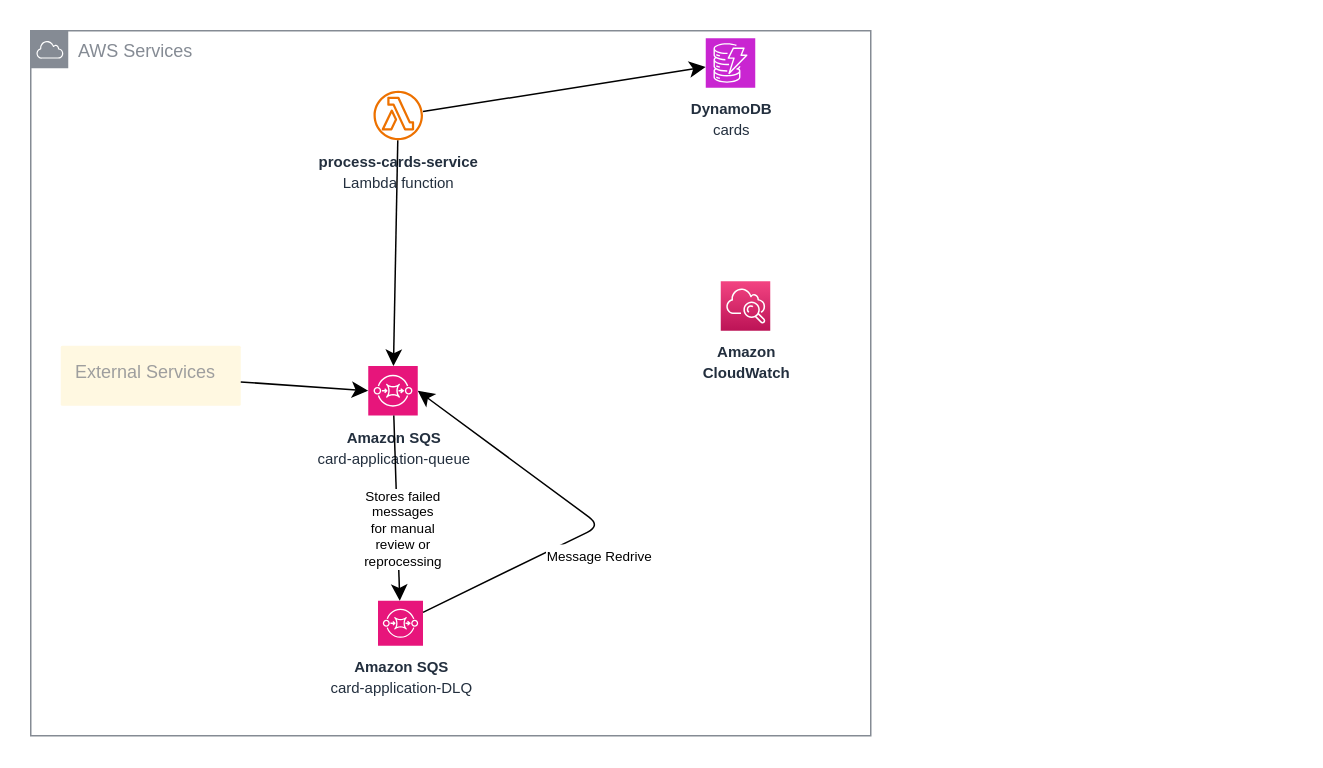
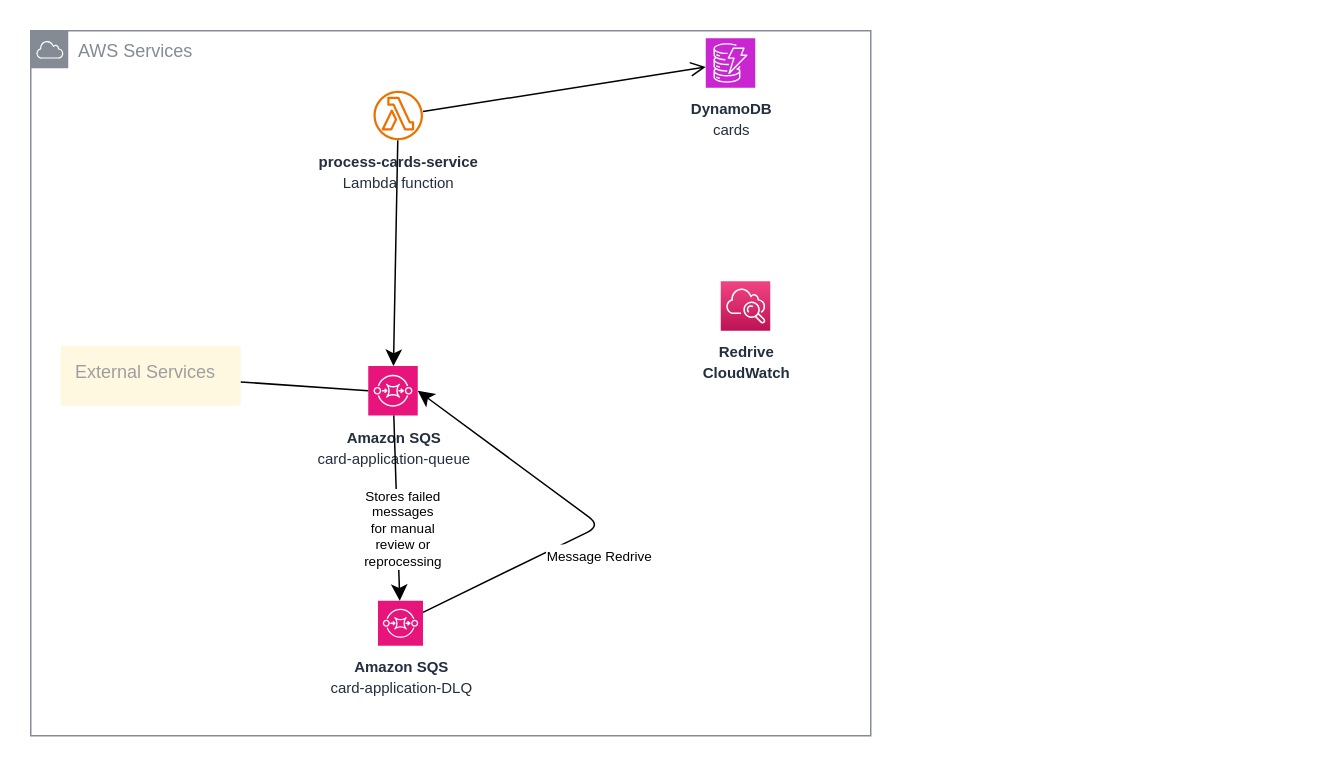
(692, 69) -> (695, 69)
(747, 363) -> (747, 363)
(354, 390) -> (359, 390)
